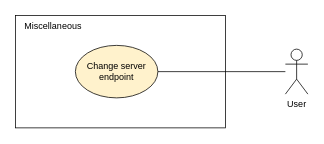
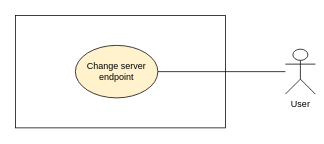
(53, 27) -> none
(297, 72) -> (300, 72)
